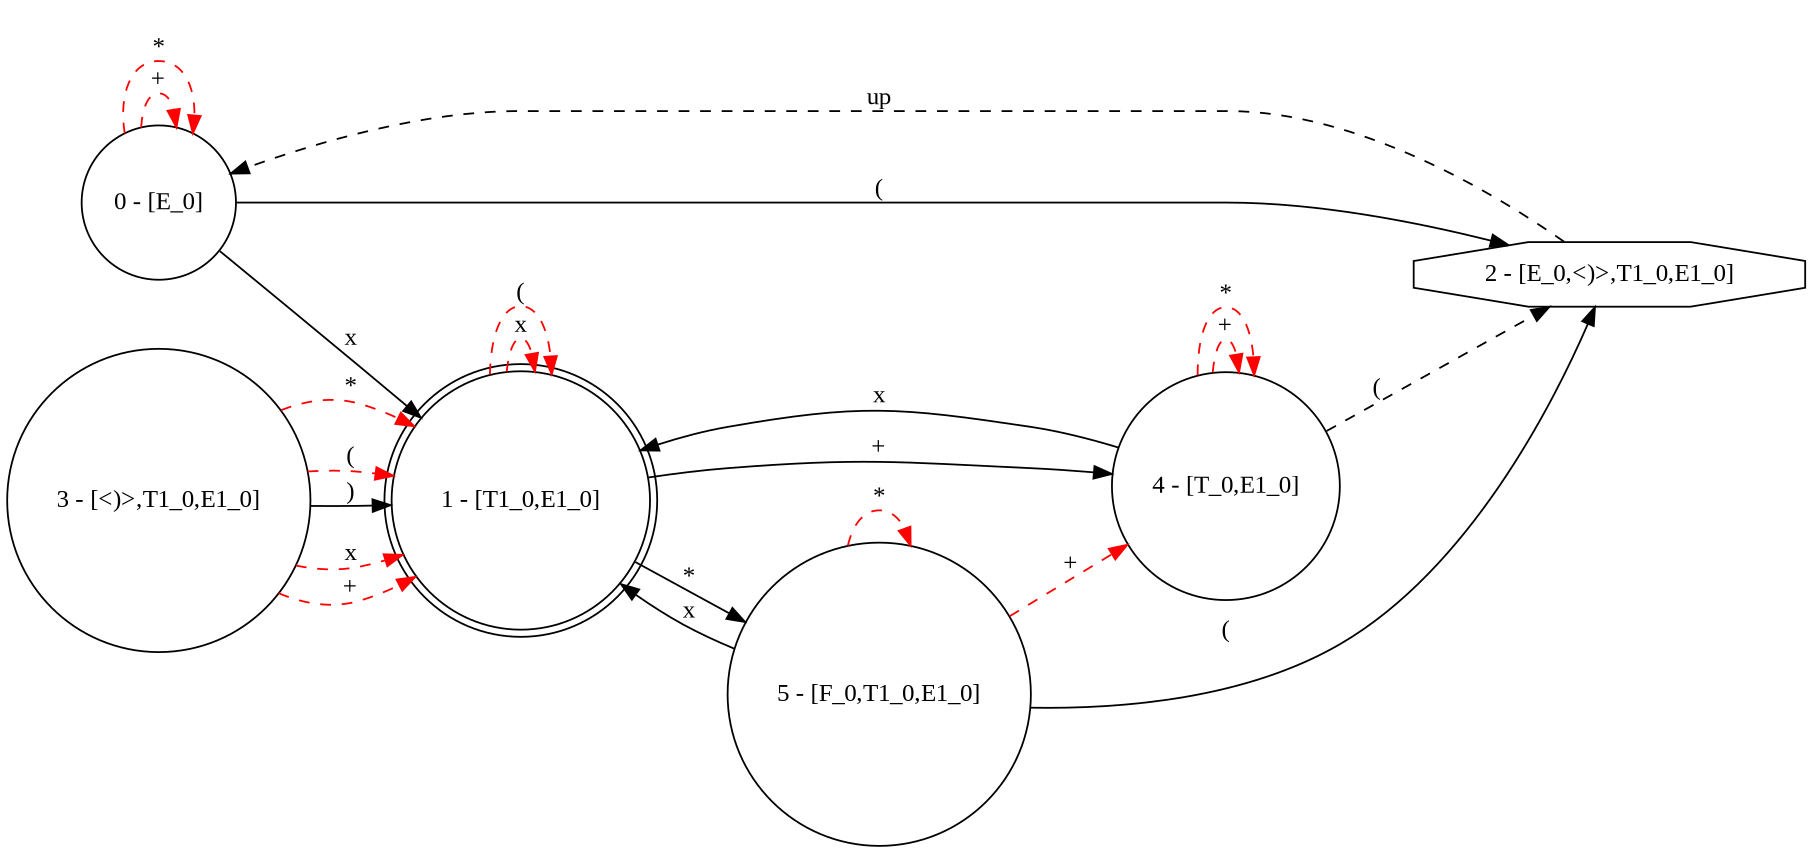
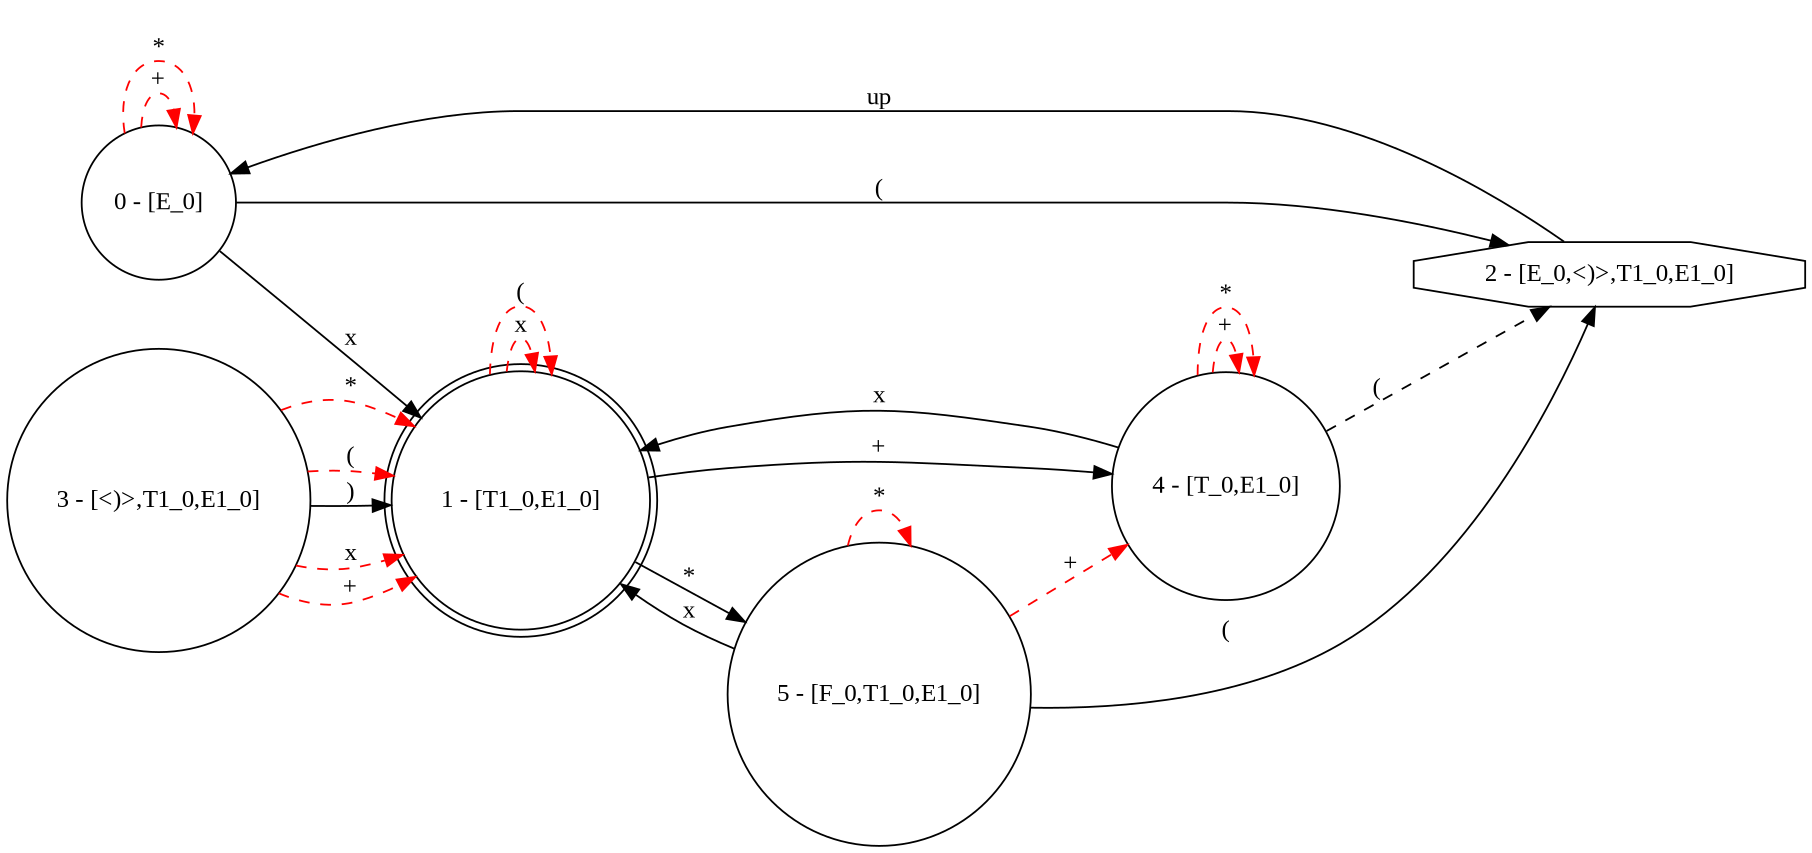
(917, 111) -> (917, 111)
